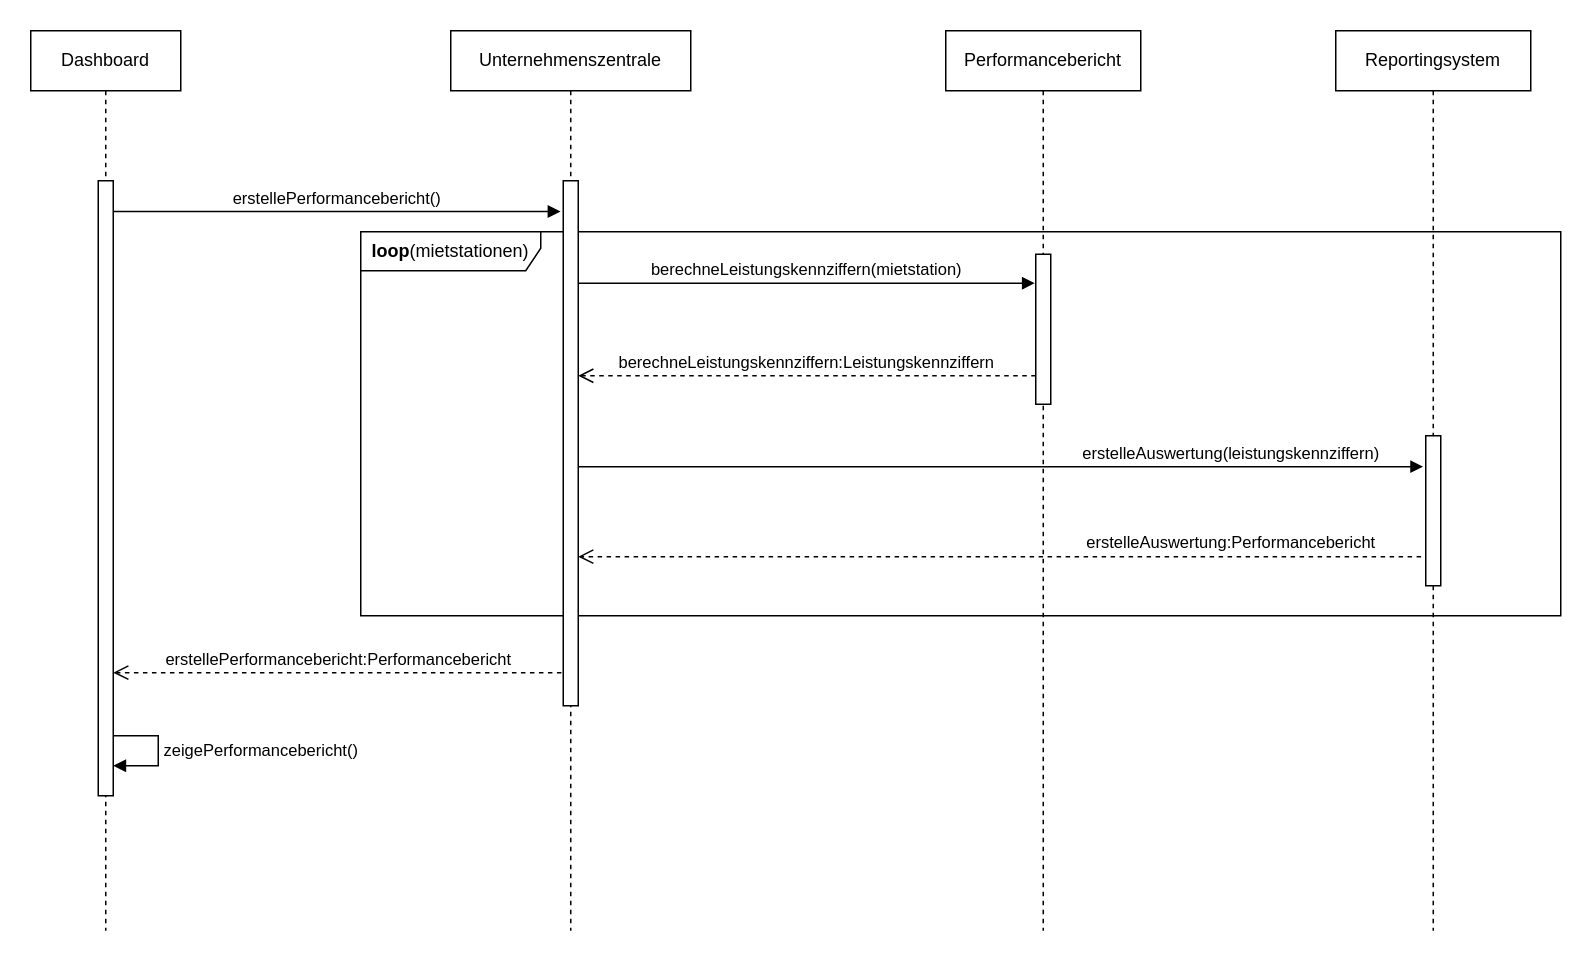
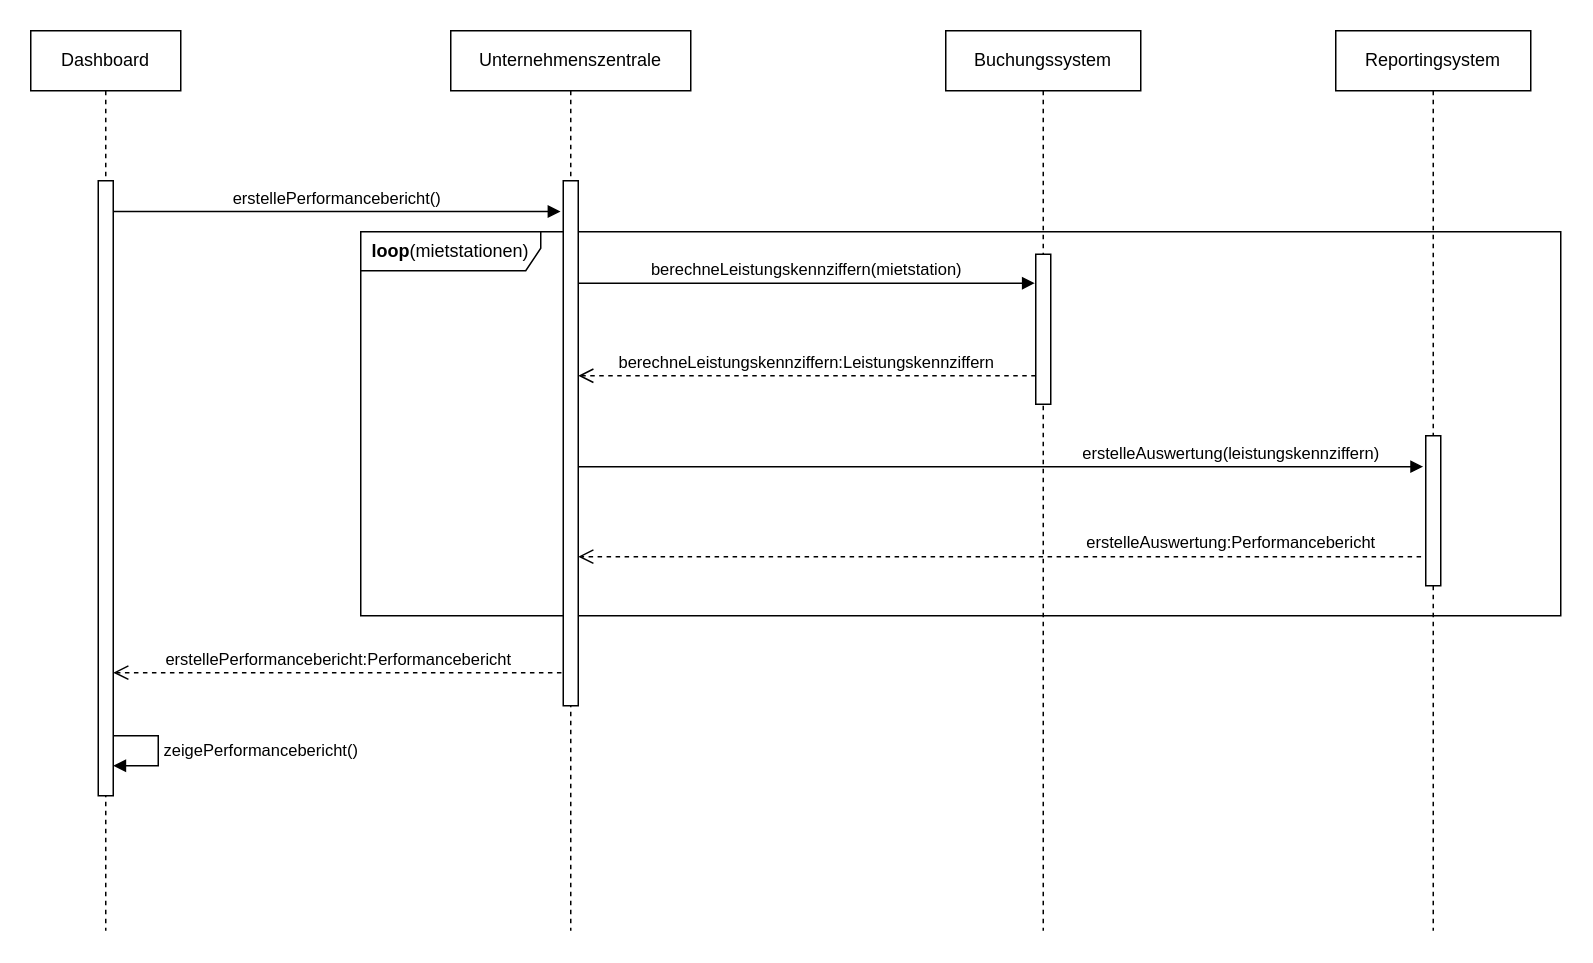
(1043, 61) -> (1043, 61)
